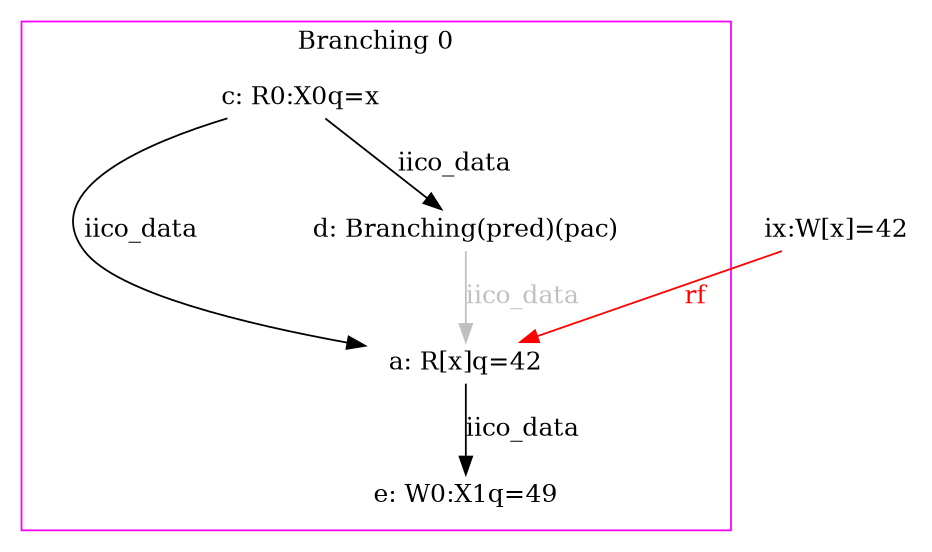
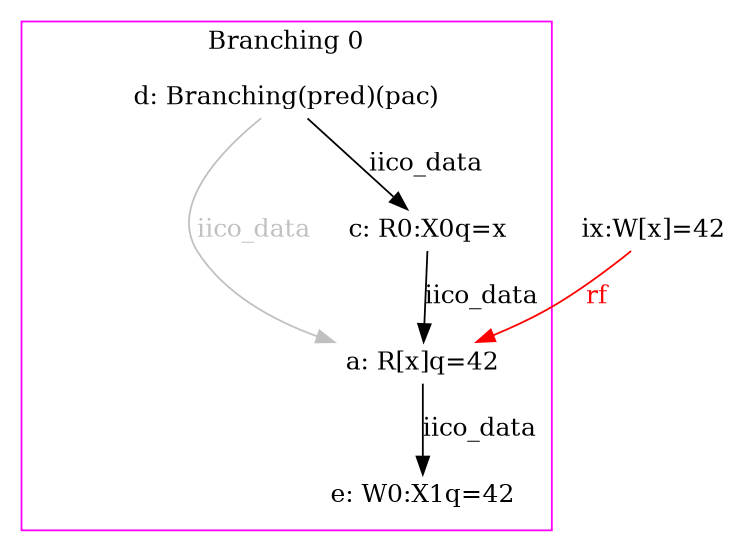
(376, 158) -> (350, 158)
(466, 495) -> (423, 495)
